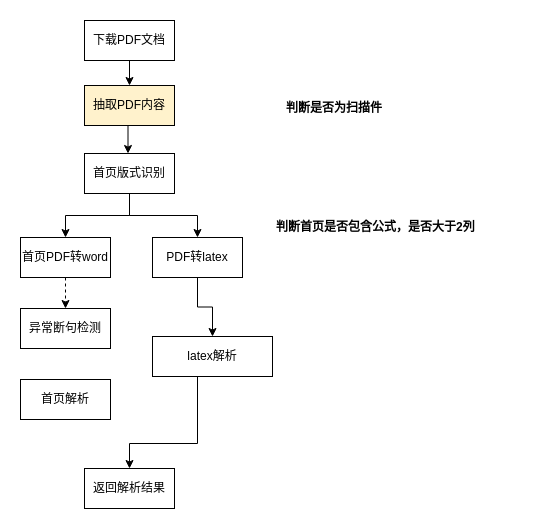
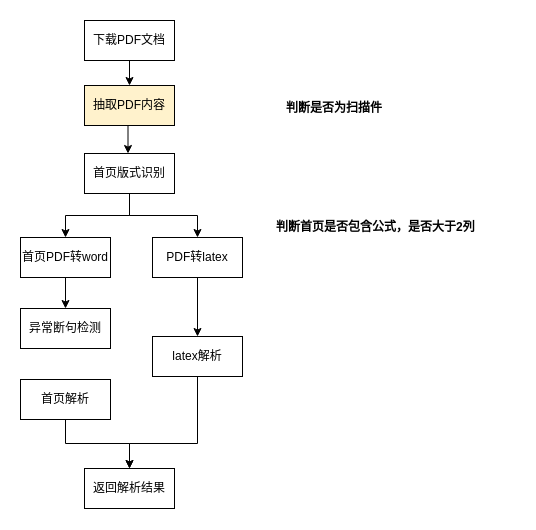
(66, 290) -> (66, 290)
(213, 357) -> (198, 357)
none -> (84, 444)
